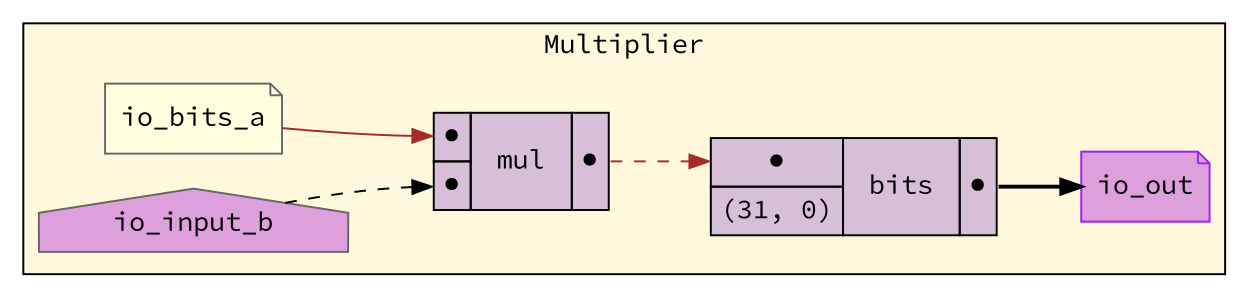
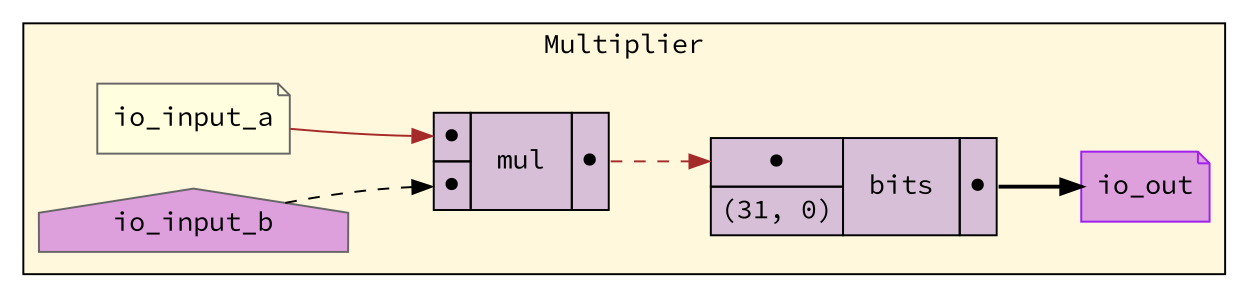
(194, 119) -> (194, 119)
